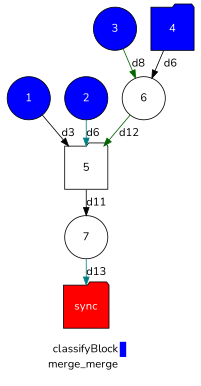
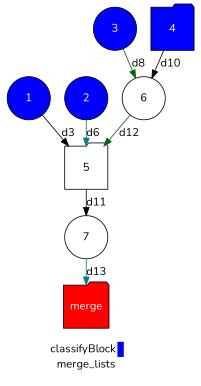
(171, 63) -> (171, 63)
(86, 307) -> (86, 307)
(83, 364) -> (86, 364)
